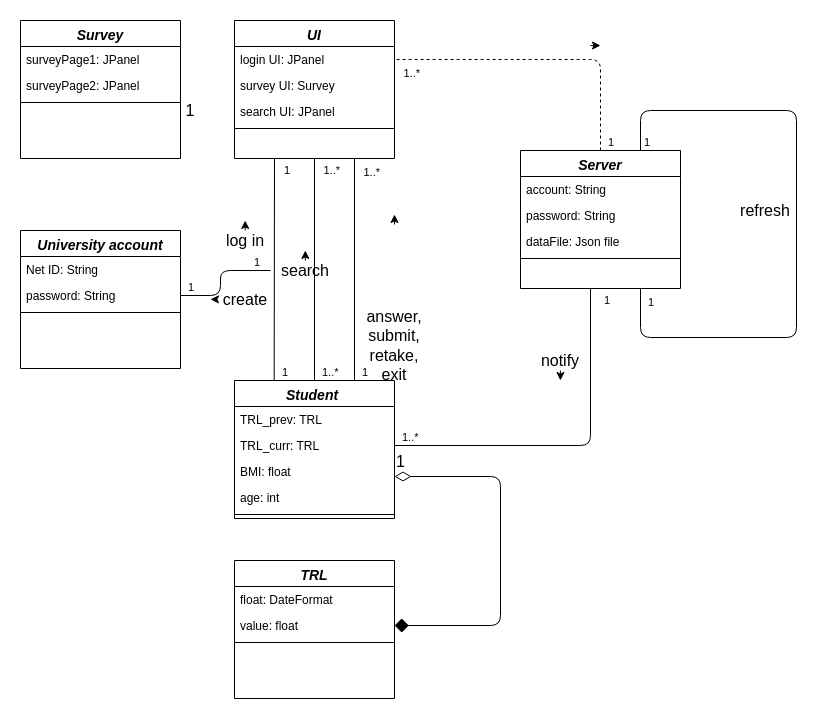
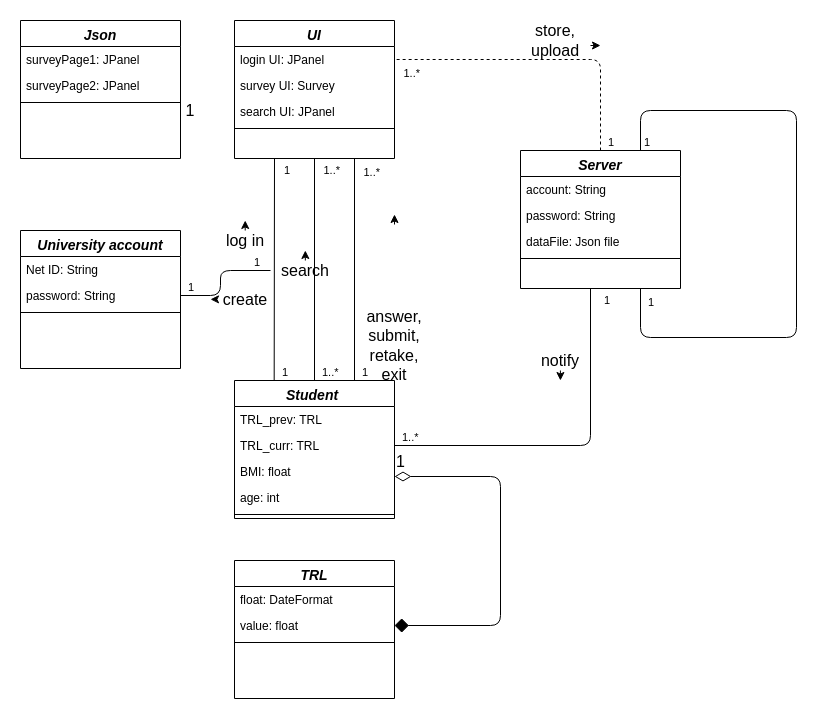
(100, 35) -> (100, 35)
none -> (556, 41)
(766, 211) -> none
